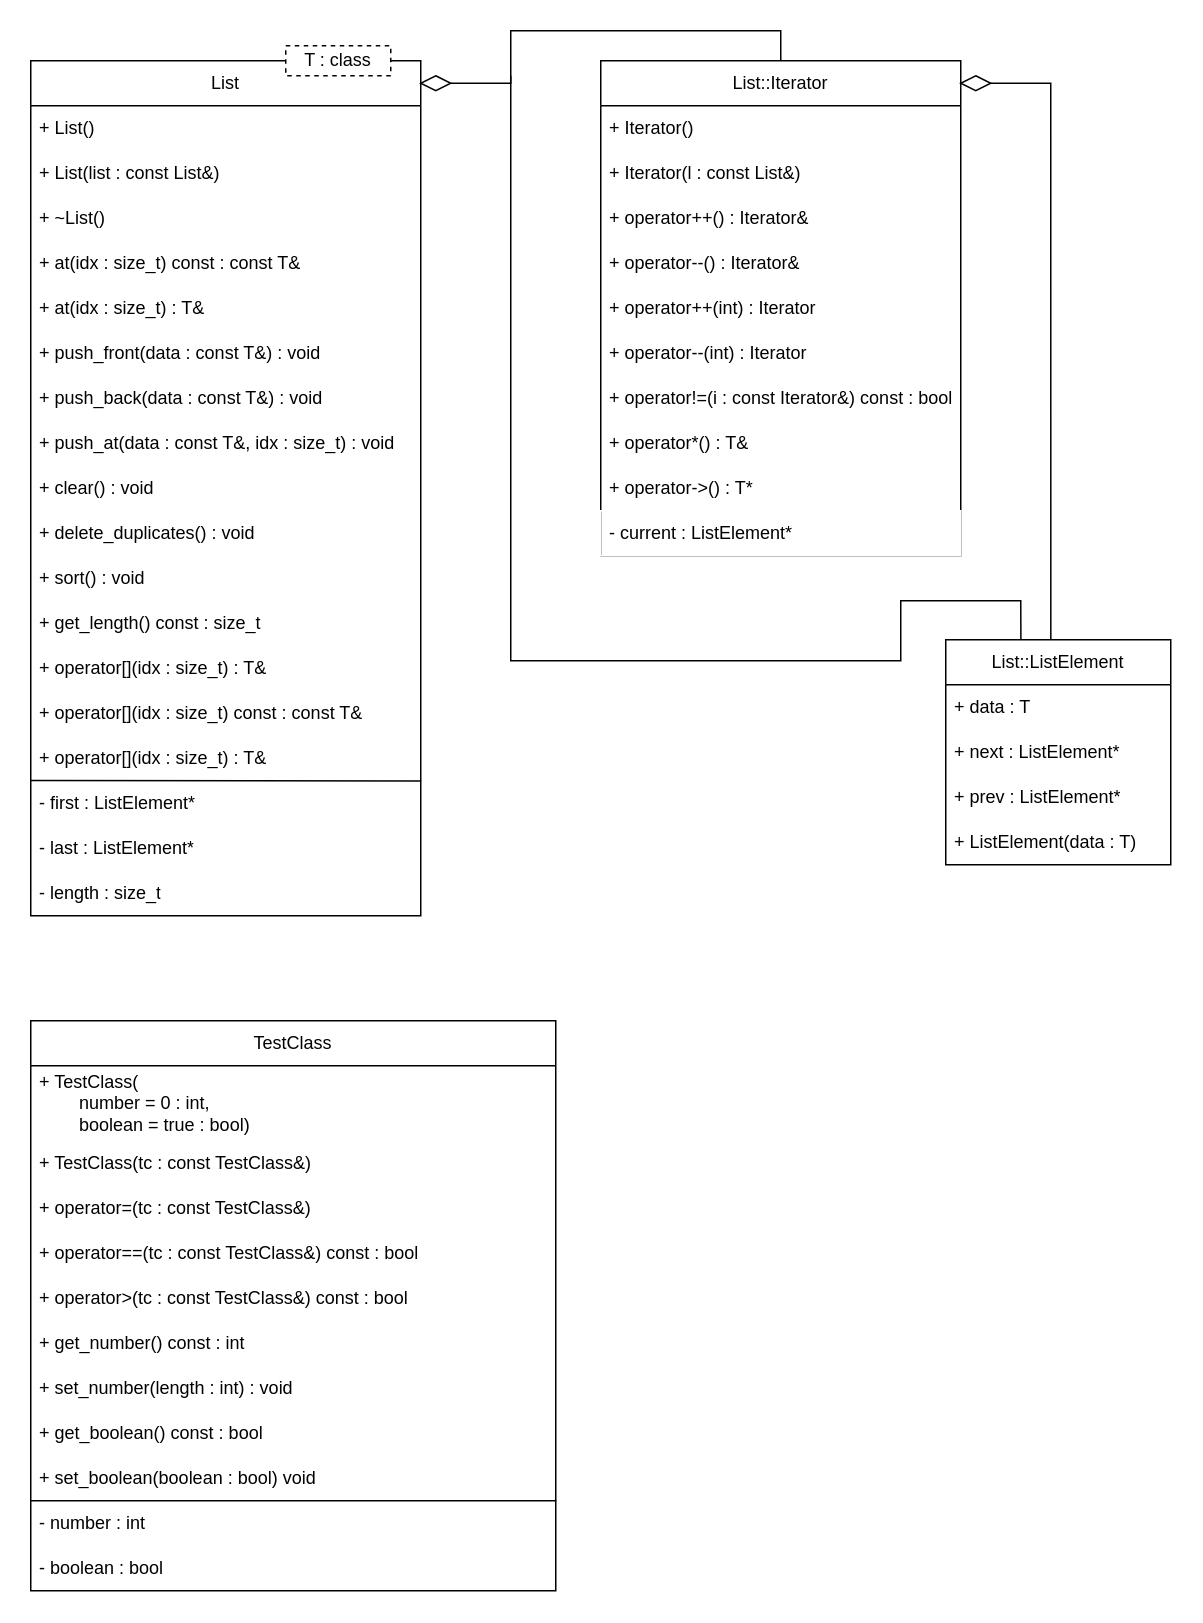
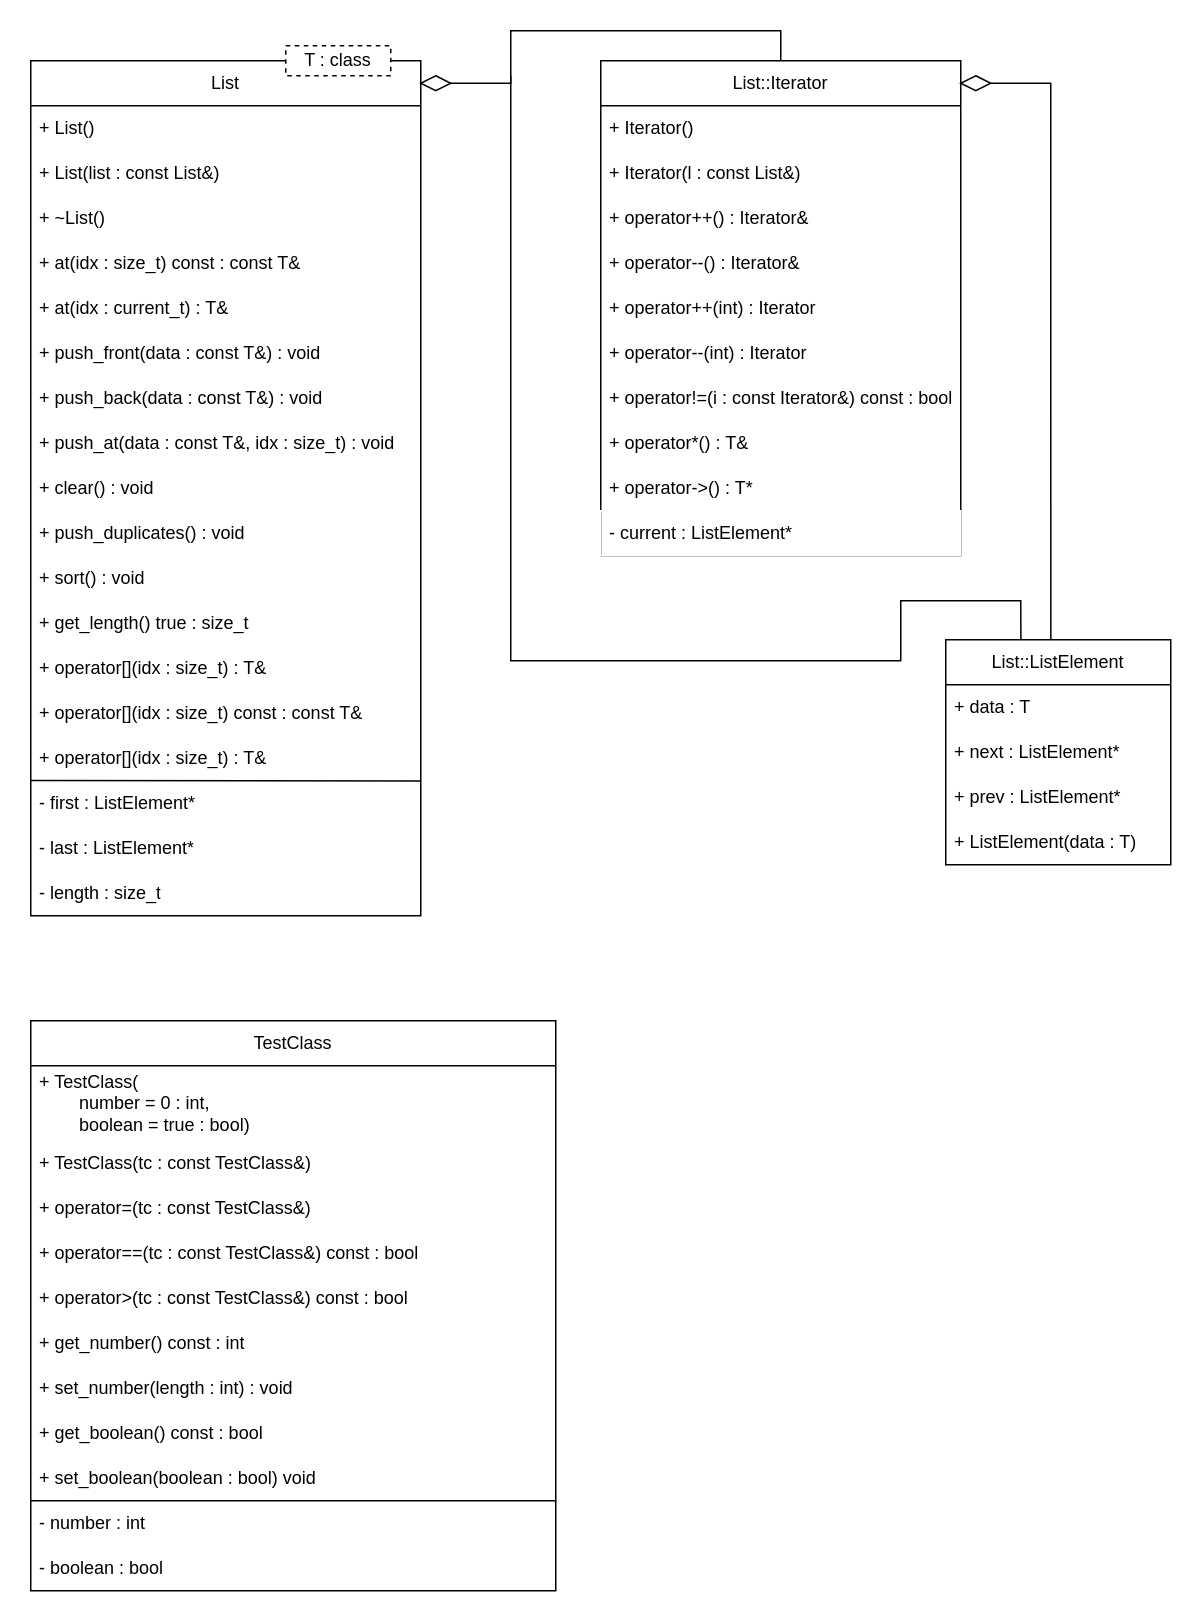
(135, 308) -> (152, 308)
(162, 533) -> (154, 533)
(170, 623) -> (164, 623)
